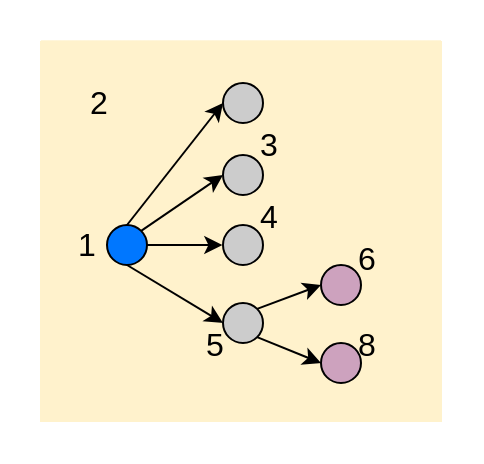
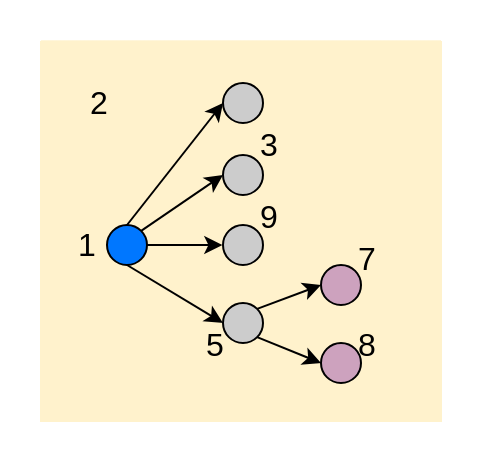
(270, 217) -> (270, 217)
(368, 259) -> (368, 259)
